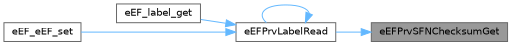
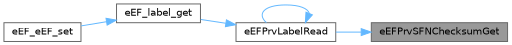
(153, 32) -> (94, 24)
